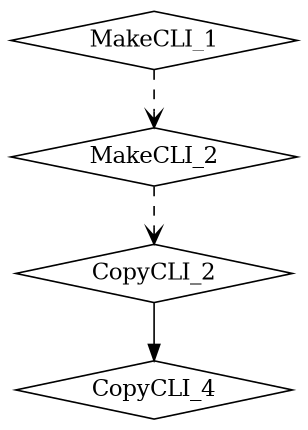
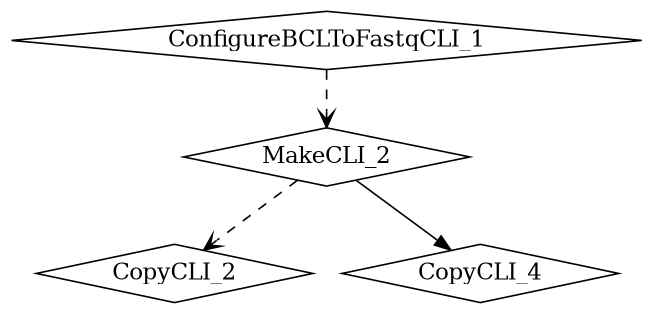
(154, 40) -> (327, 40)
(154, 324) -> (397, 210)
